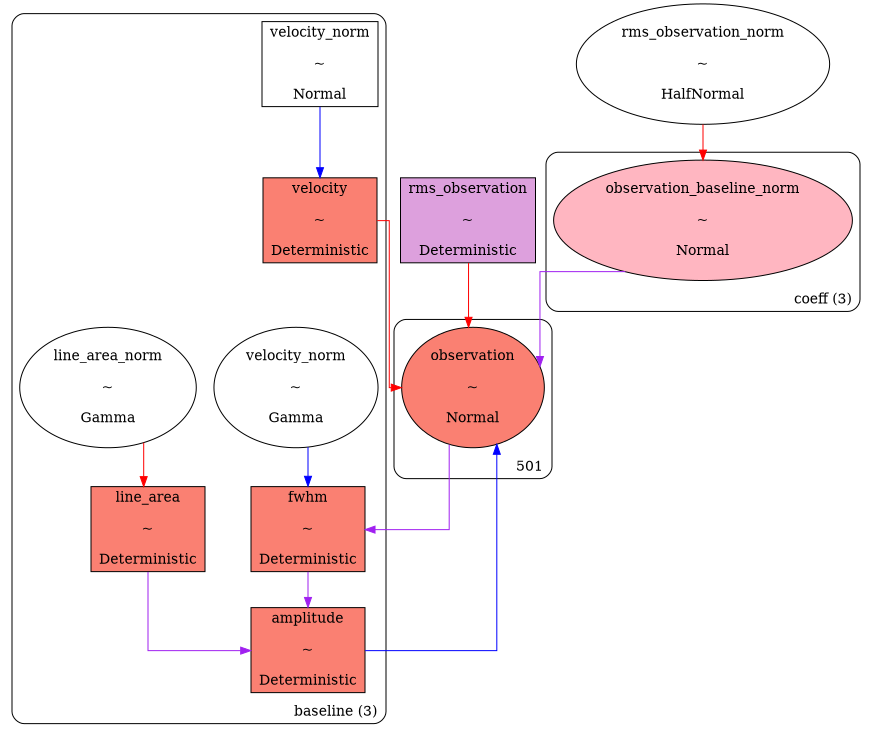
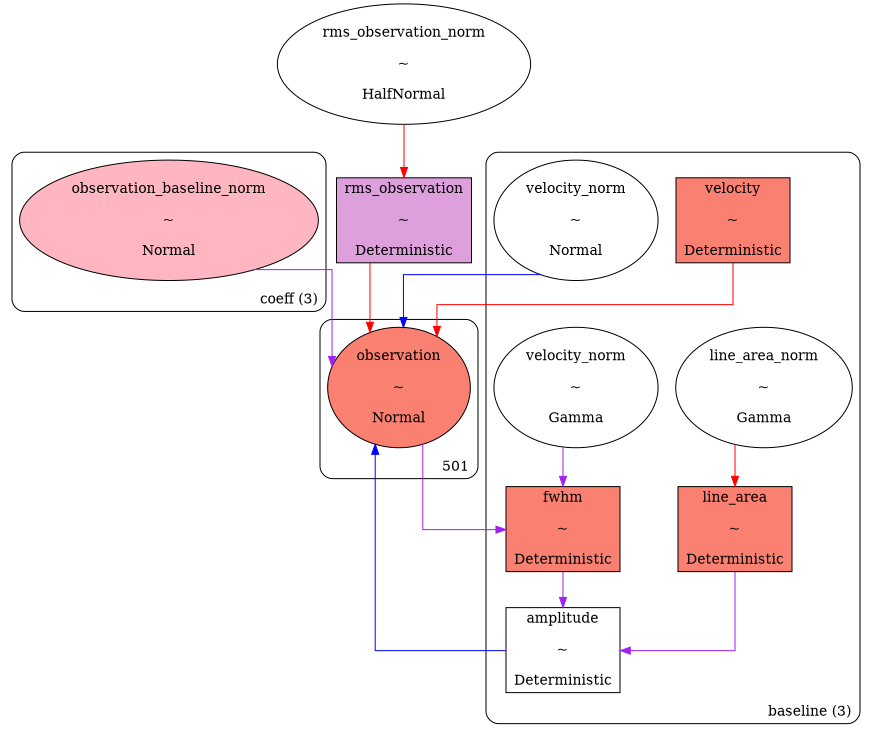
(320, 64) -> (576, 220)
(320, 137) -> (451, 275)
(703, 137) -> (404, 146)
(308, 462) -> (563, 462)
(308, 650) -> (563, 650)
